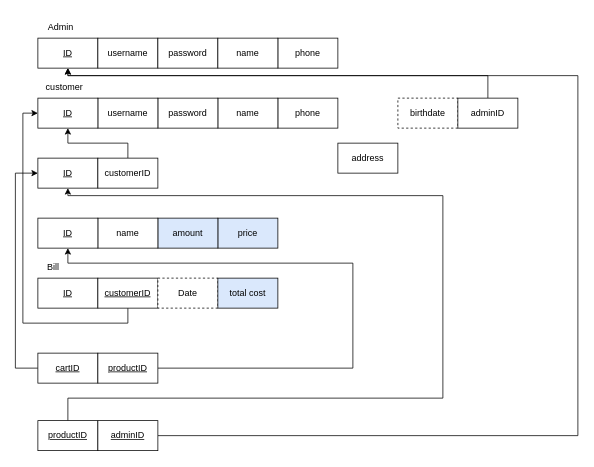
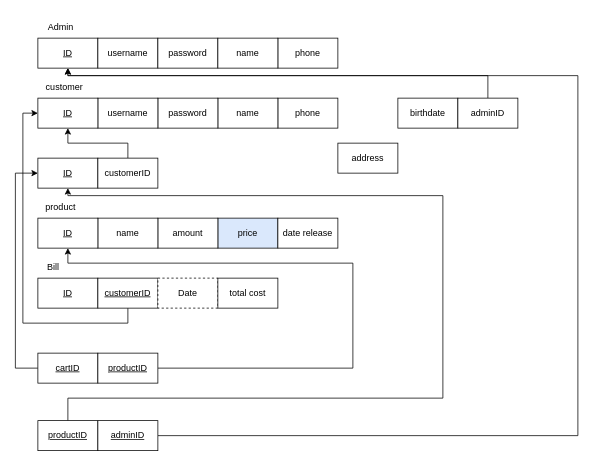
(428, 113) -> (428, 113)
none -> (60, 207)
(188, 233) -> (188, 233)
none -> (308, 233)
(248, 293) -> (248, 293)
